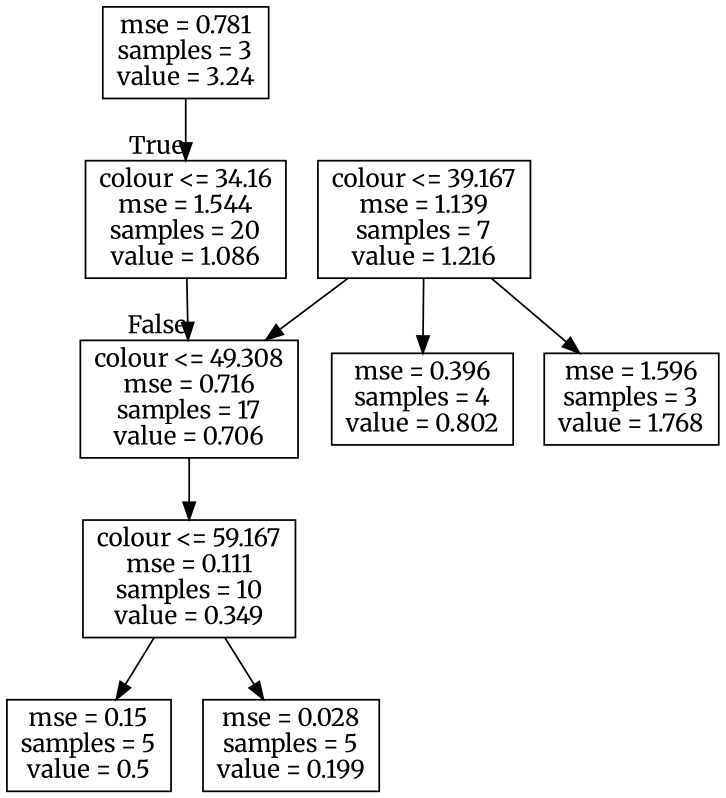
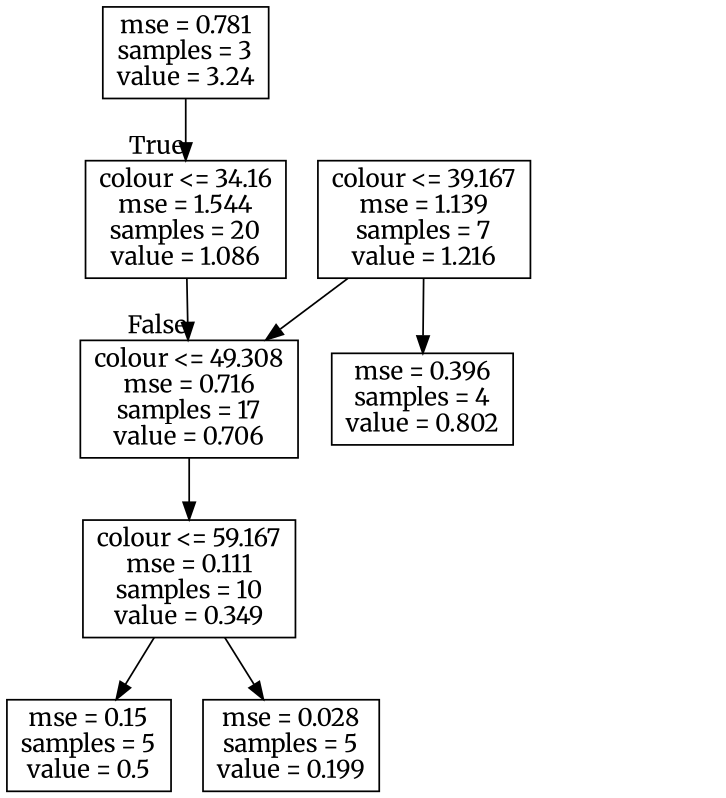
(632, 399) -> none
